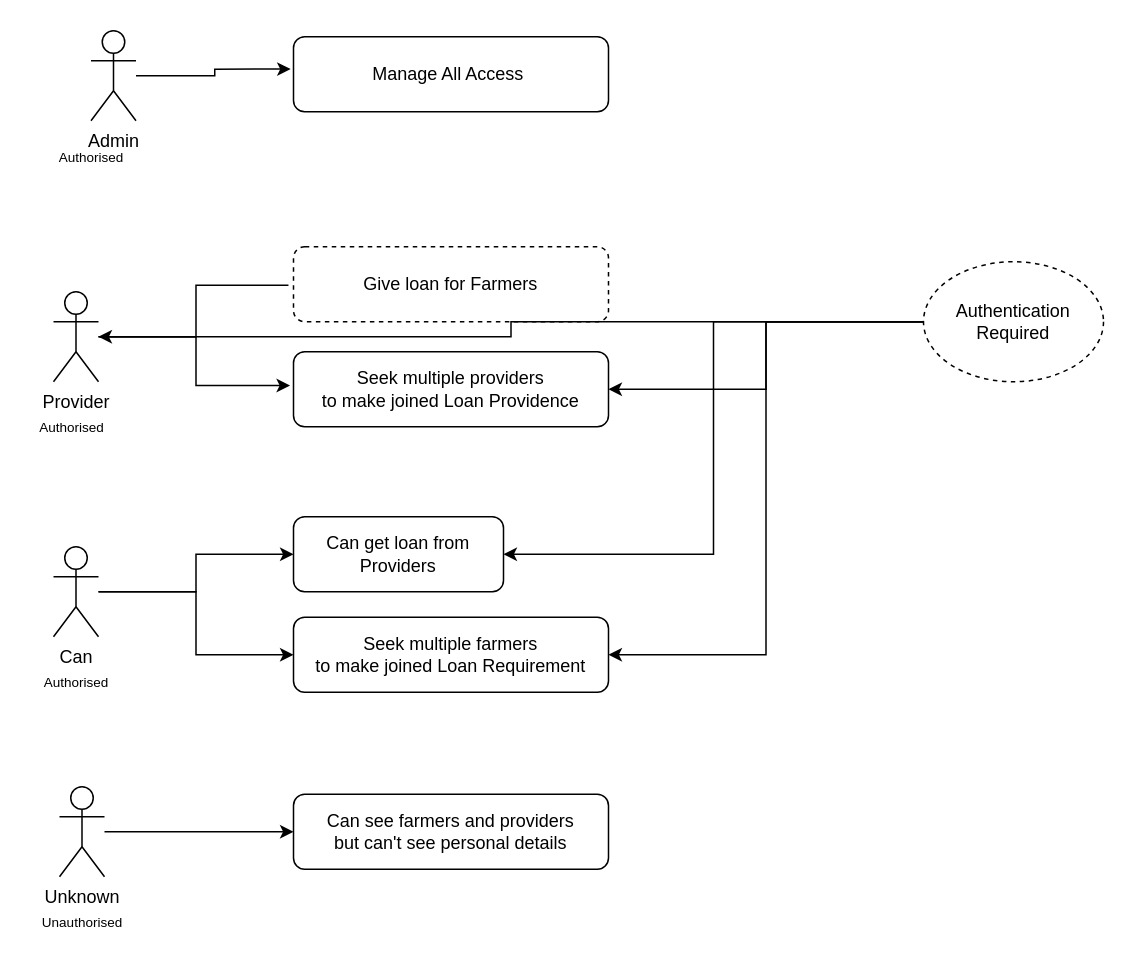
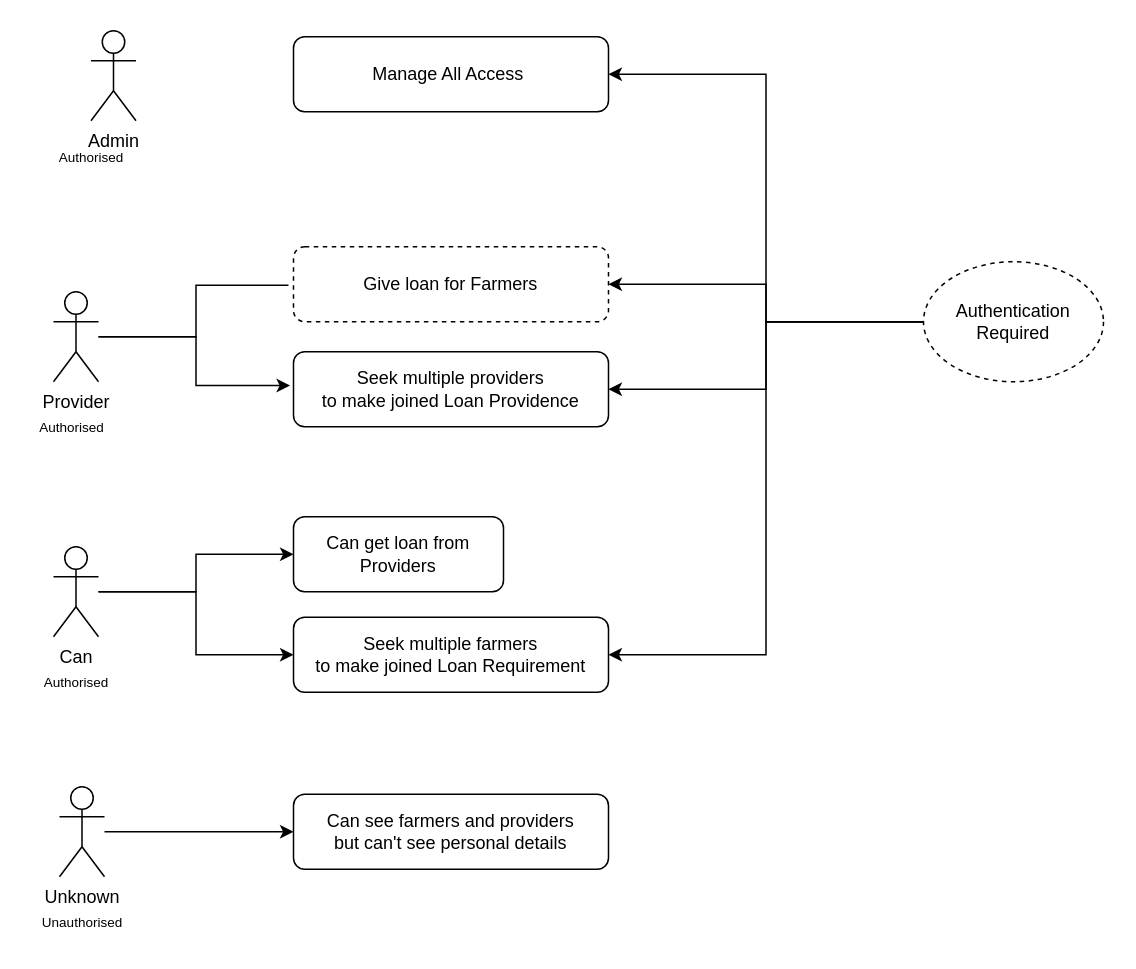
(211, 76) -> none
none -> (690, 284)
(463, 337) -> (766, 105)
(713, 538) -> none
